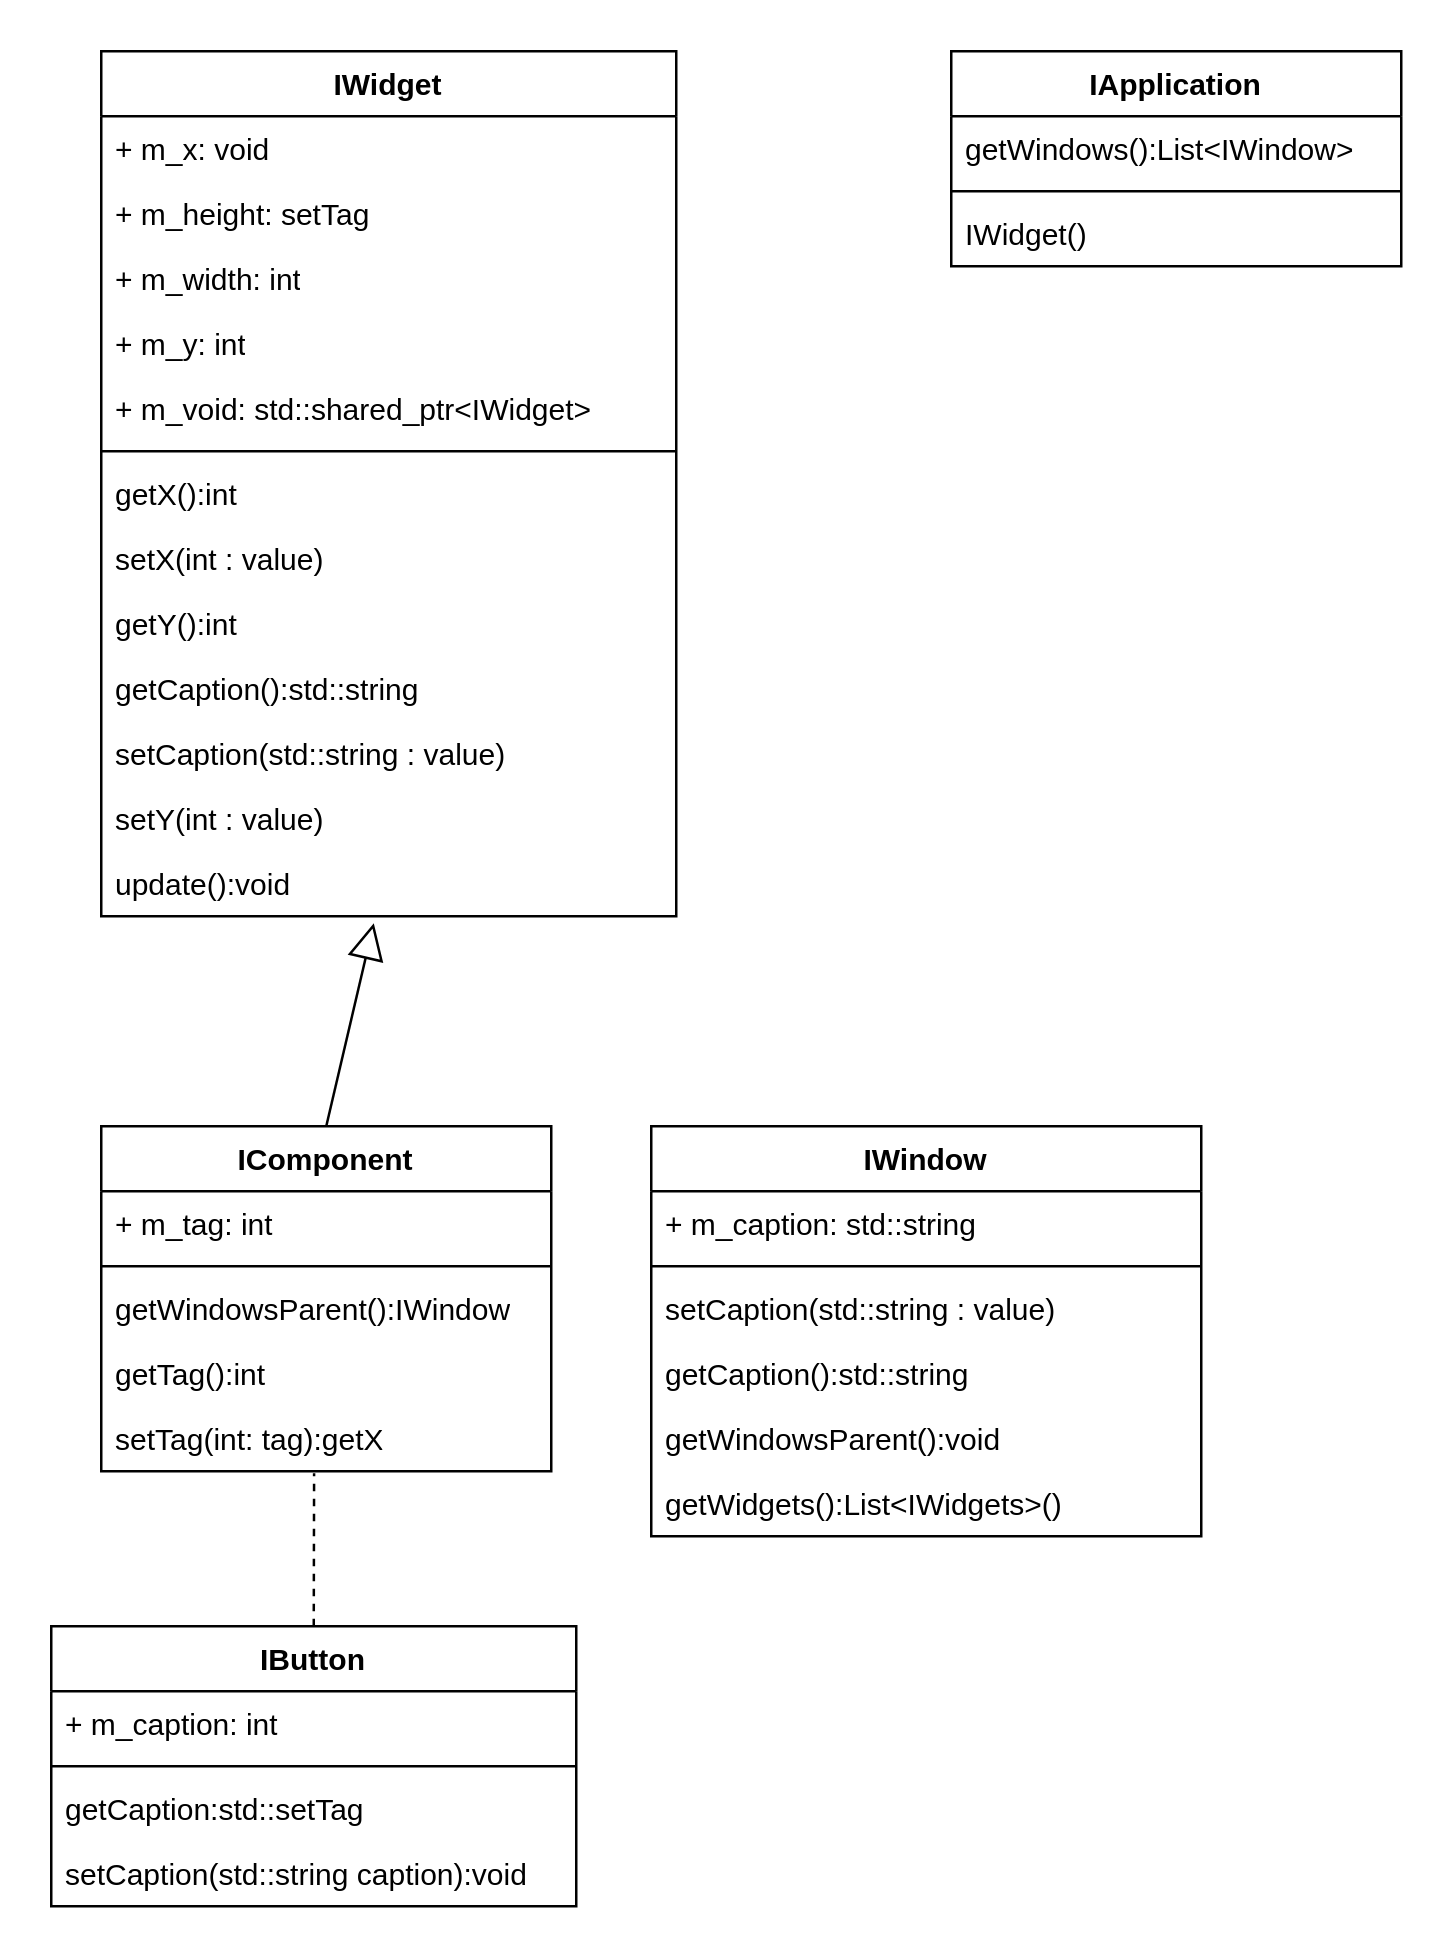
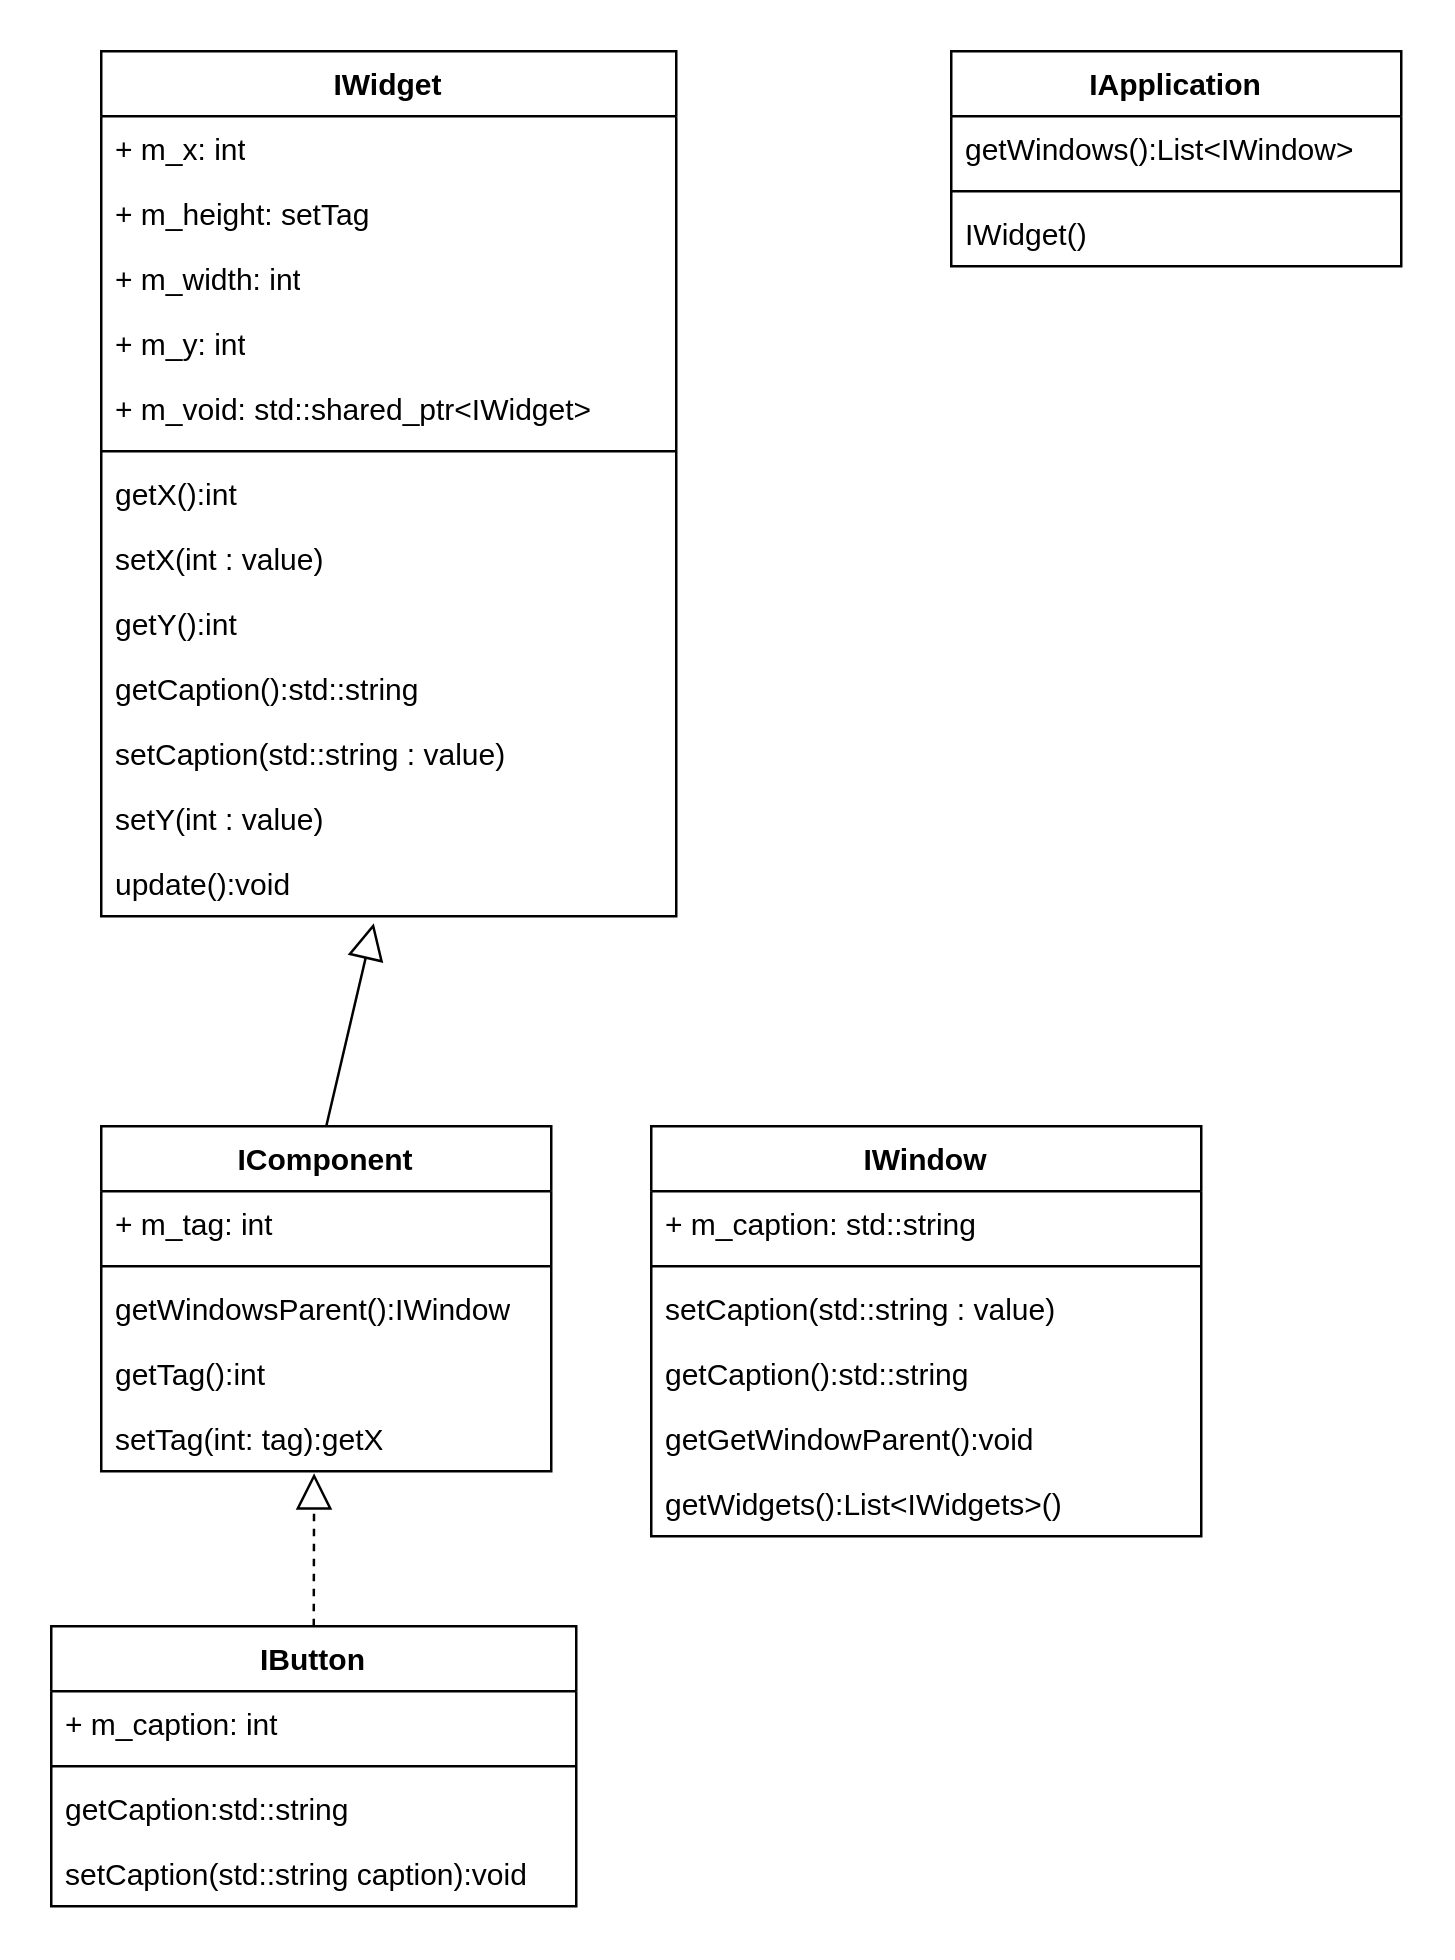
(193, 152) -> (185, 152)
(848, 1442) -> (865, 1442)
(314, 1492) -> (314, 1510)
(235, 1812) -> (232, 1812)
